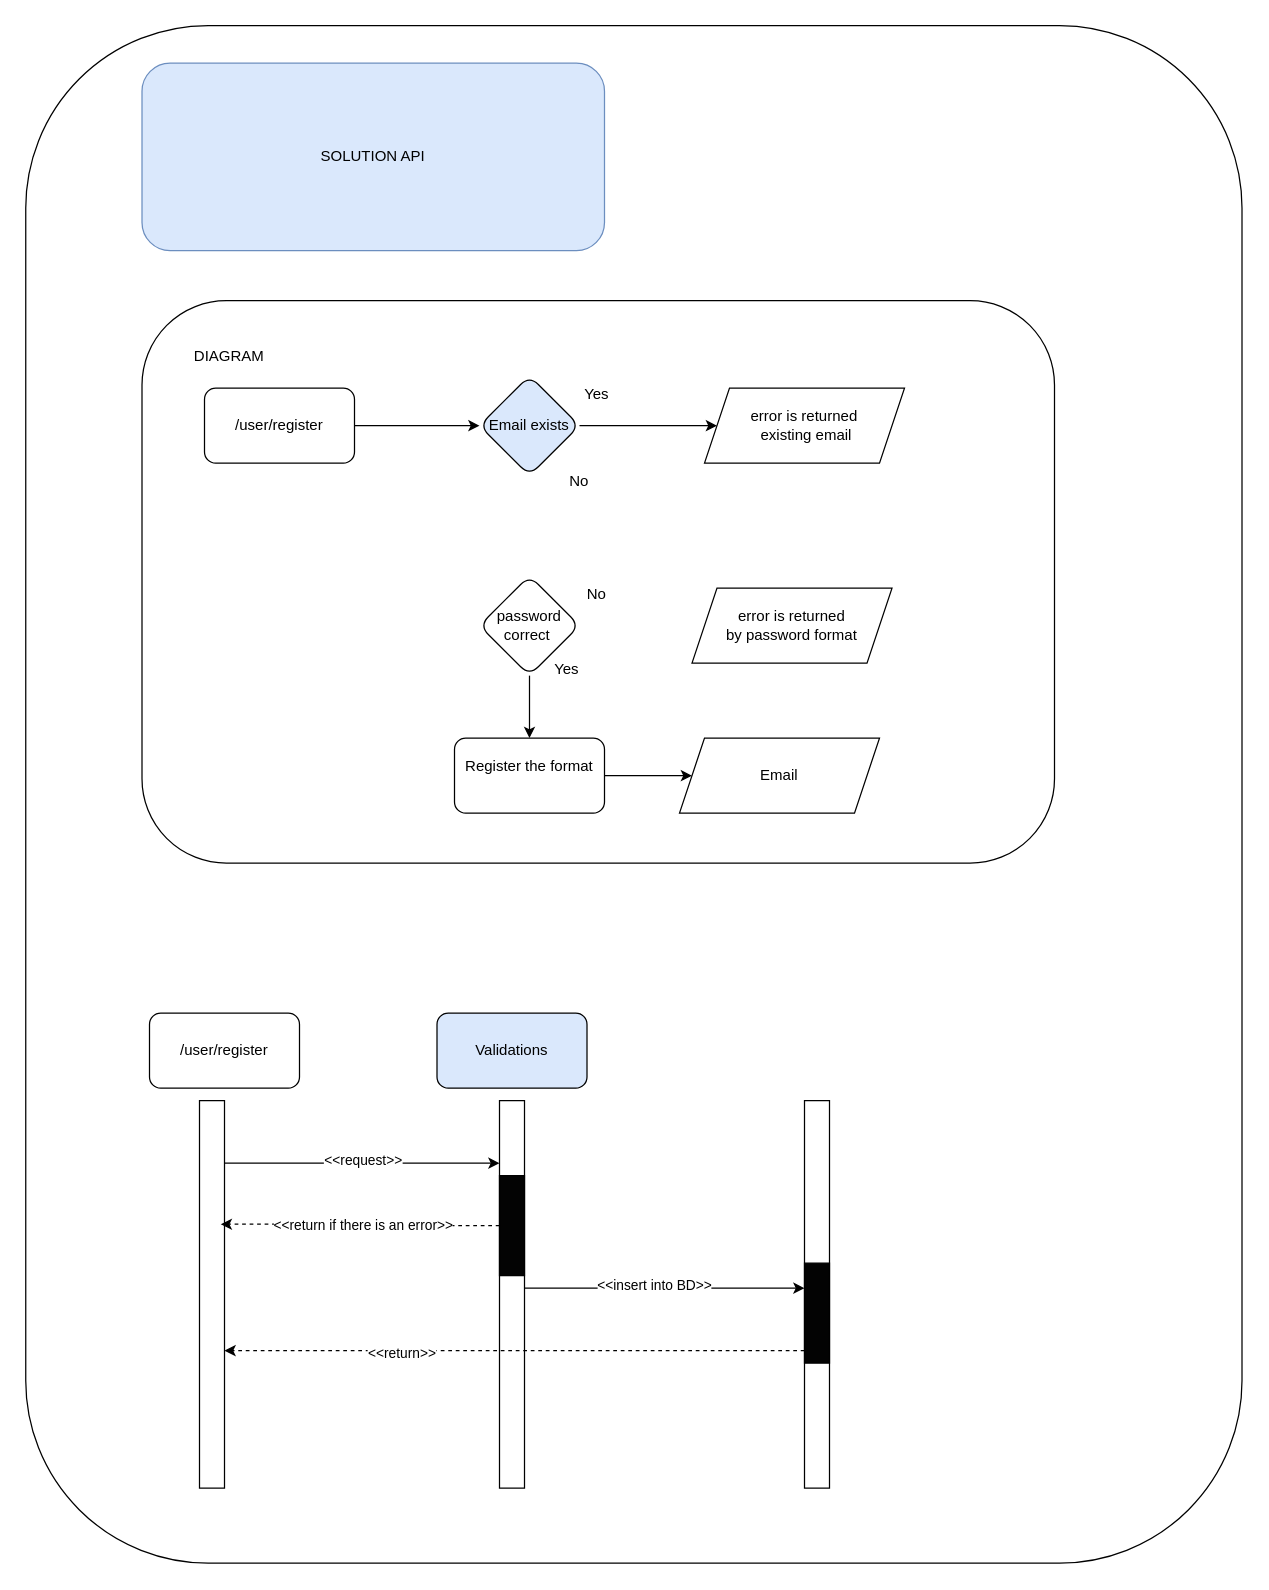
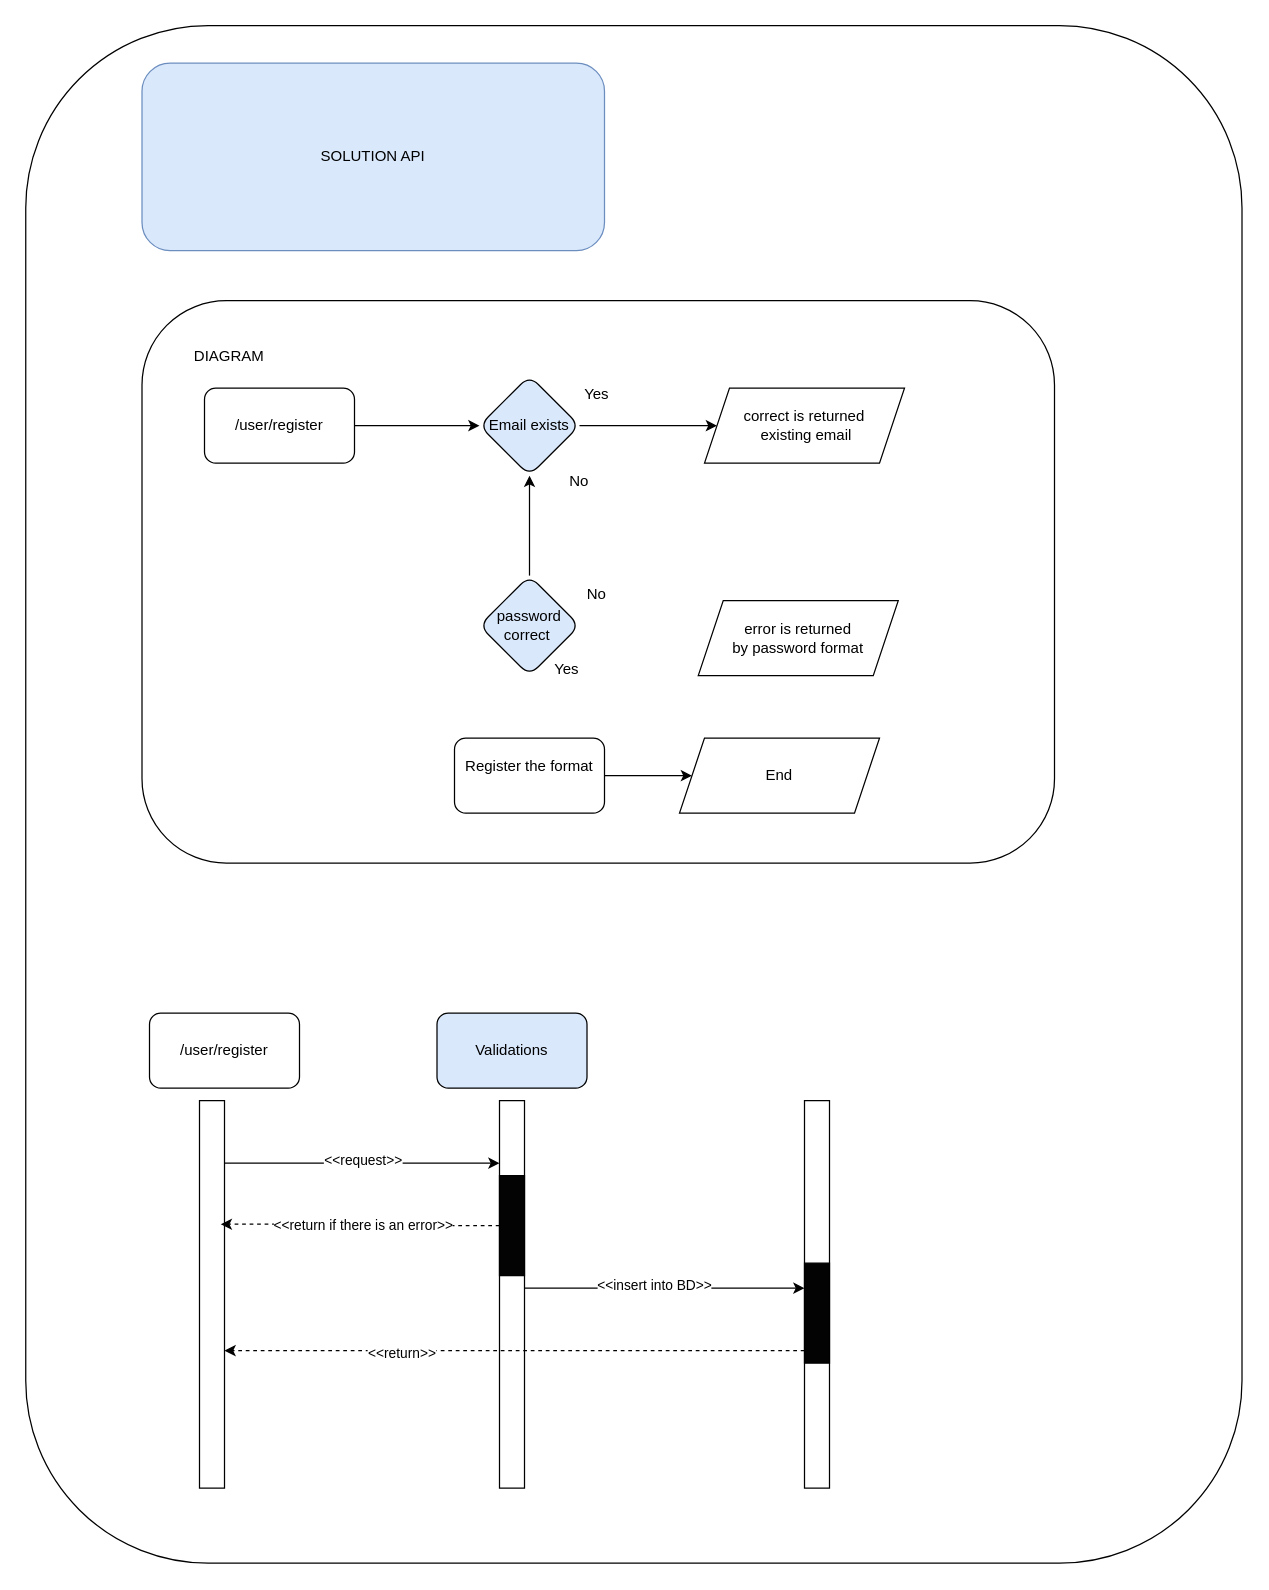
(804, 426) -> (804, 426)
(529, 626) -> (529, 626)
(792, 626) -> (798, 638)
(529, 703) -> (529, 530)
(779, 776) -> (779, 776)
